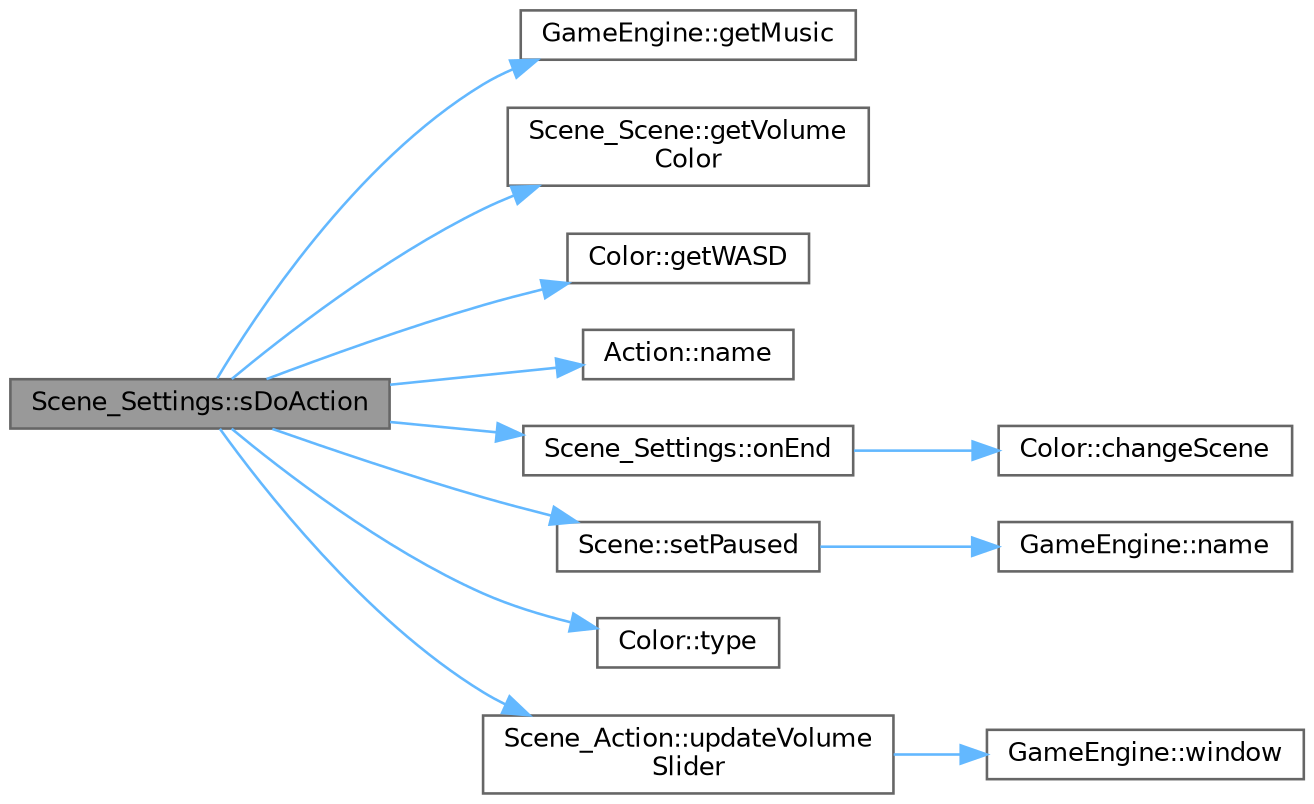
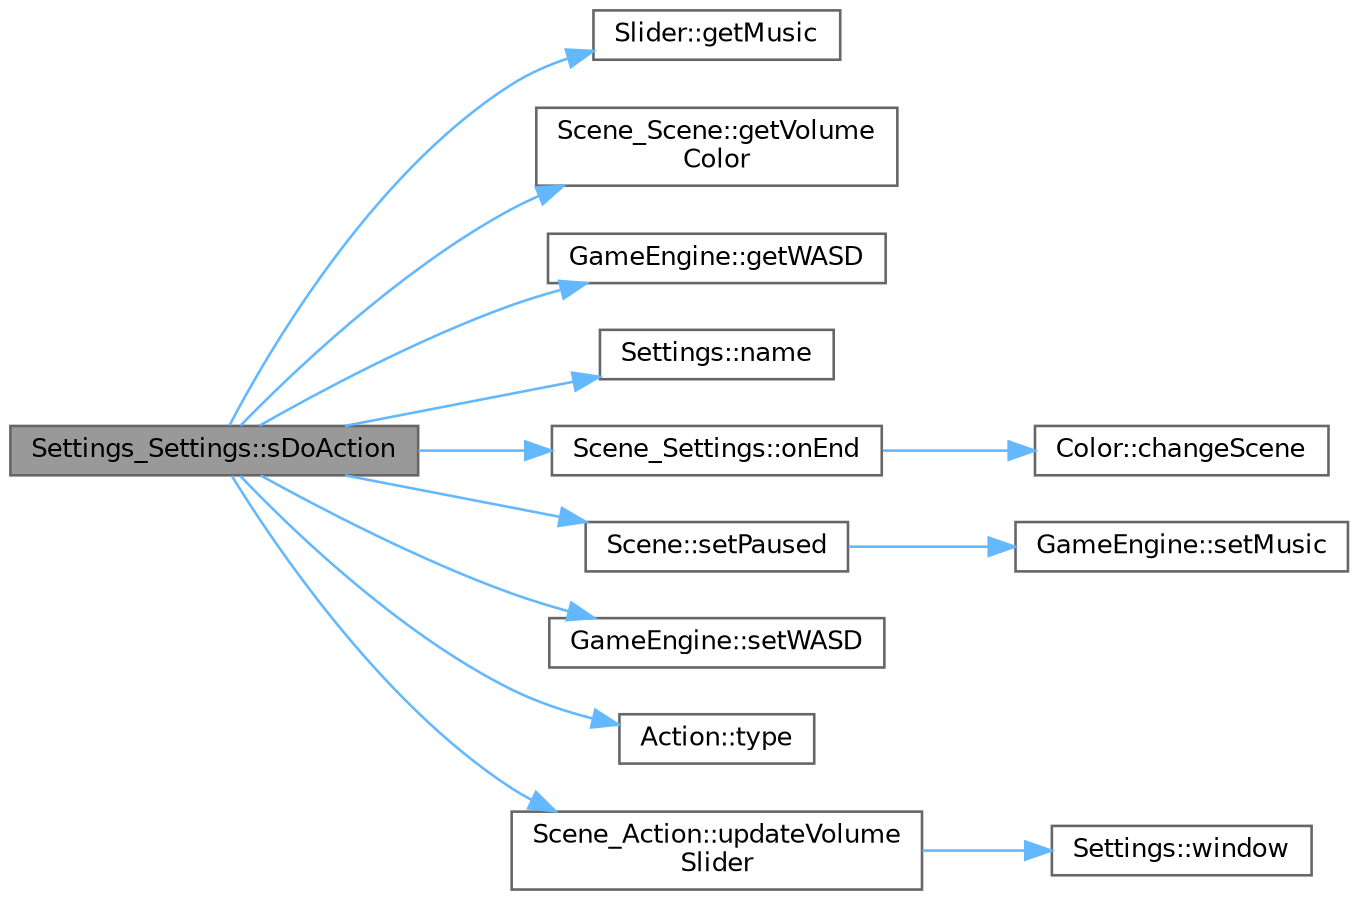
(688, 35) -> (717, 35)
(688, 258) -> (717, 258)
(688, 355) -> (717, 355)
(200, 404) -> (214, 451)
(1145, 547) -> (1182, 547)
(688, 643) -> (717, 739)
none -> (717, 643)
(1145, 754) -> (1182, 851)
